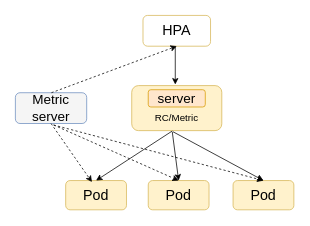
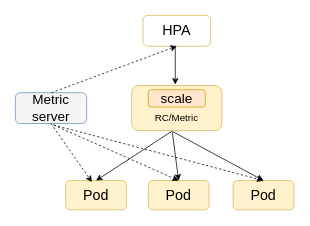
(177, 99) -> (177, 99)
